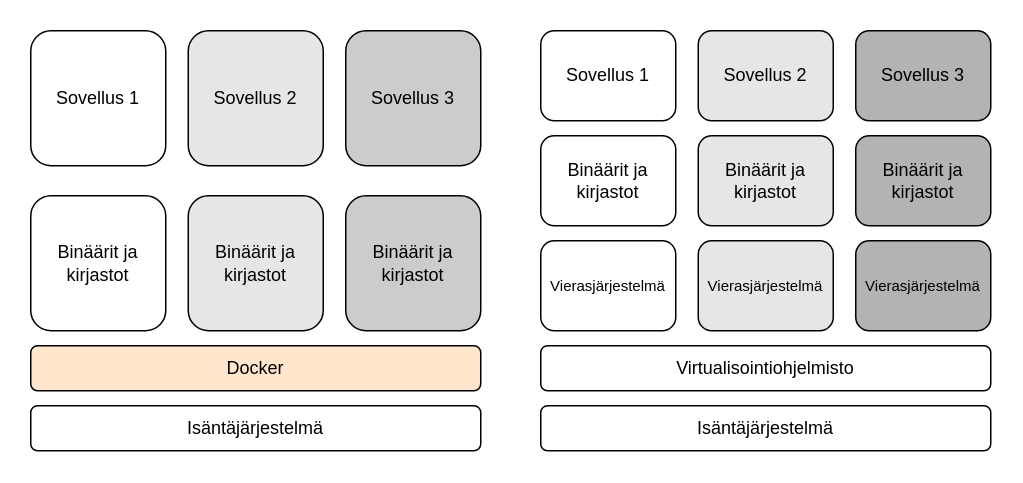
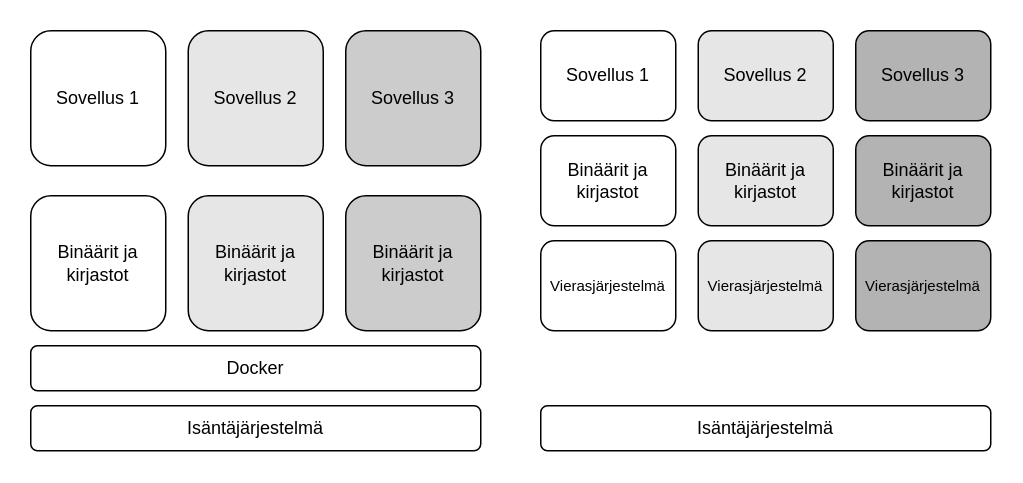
(256, 368) -> (256, 368)
(766, 368) -> none
